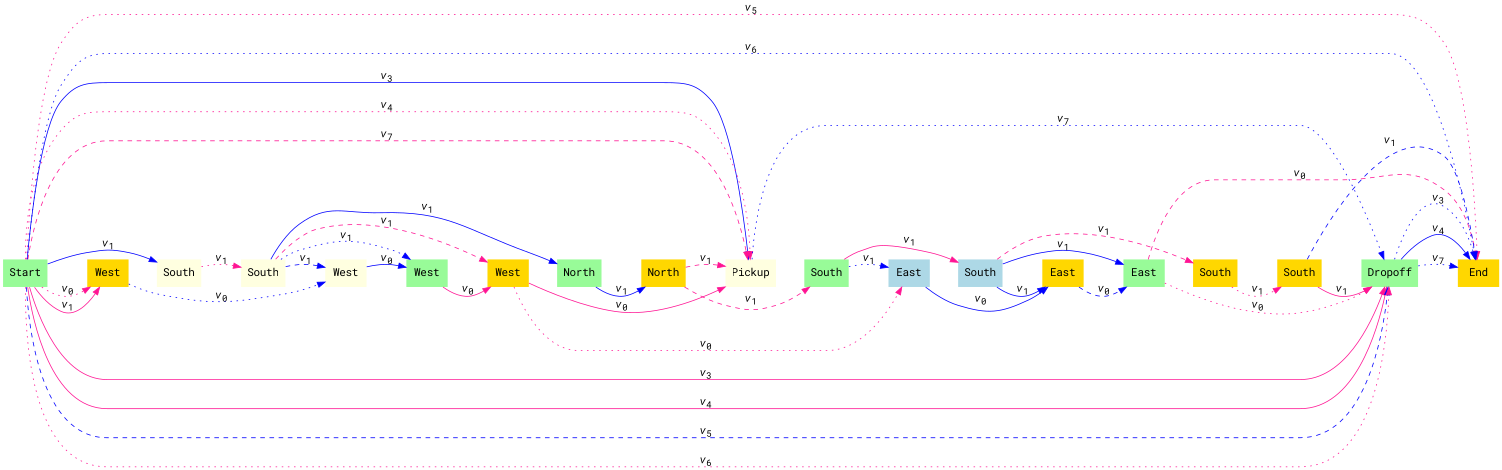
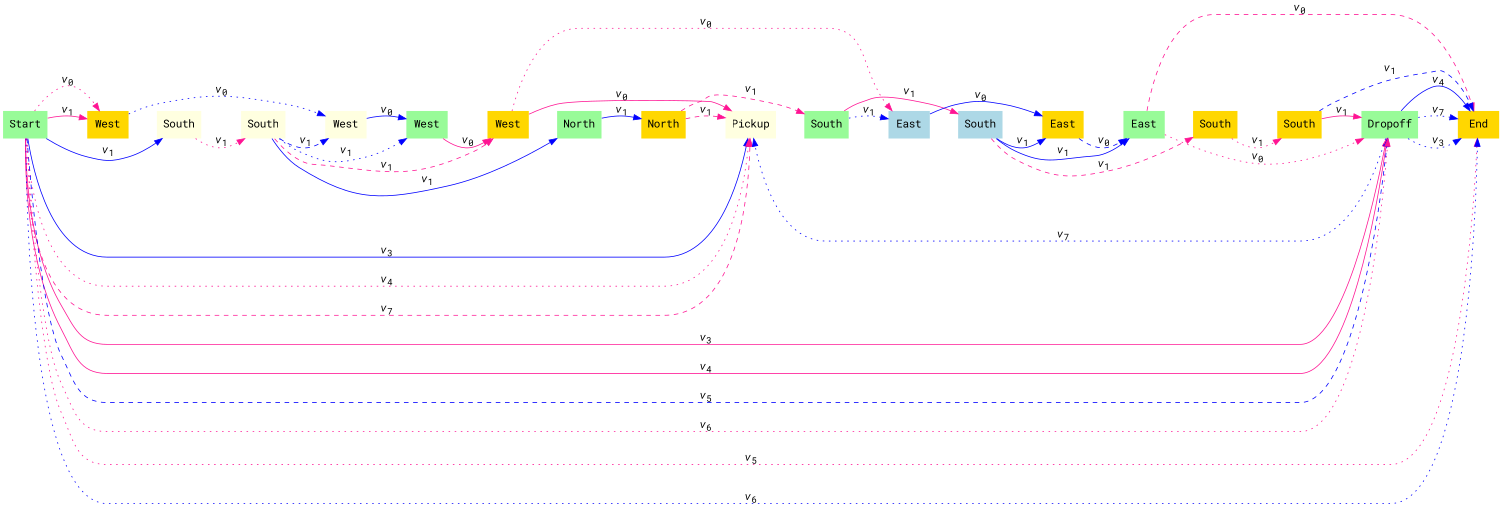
(1057, 126) -> (1071, 241)
